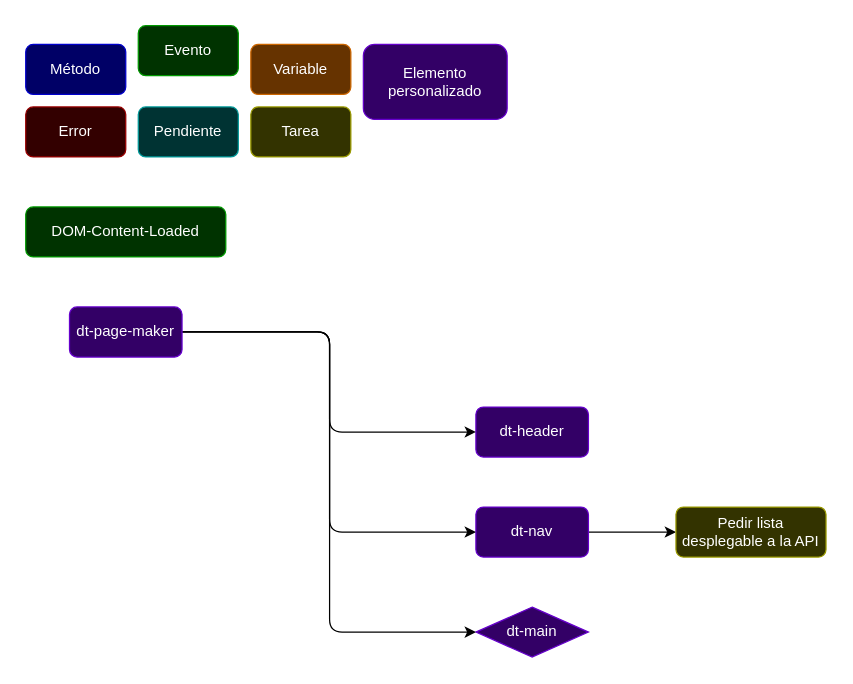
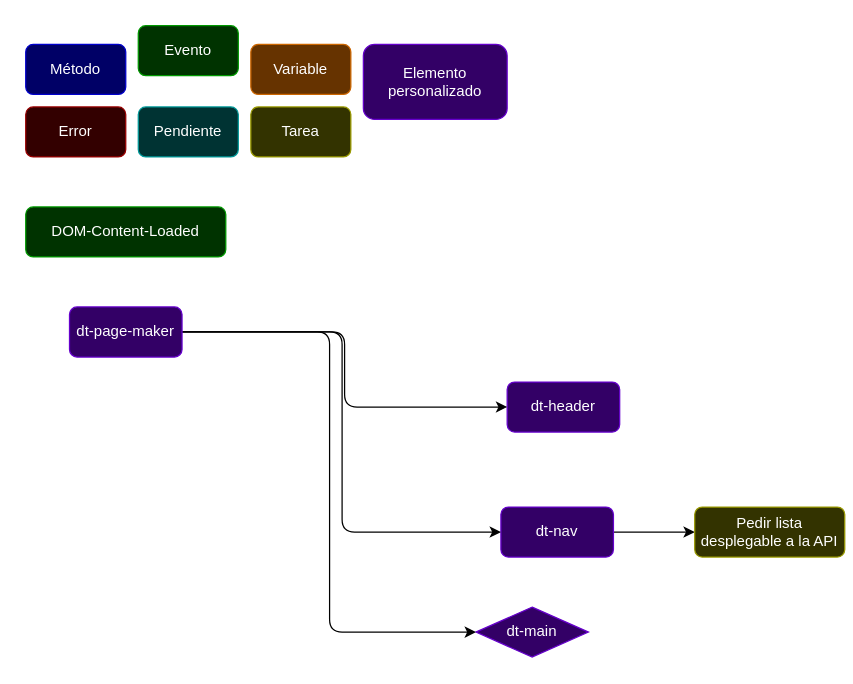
(532, 432) -> (563, 407)
(532, 532) -> (557, 532)
(751, 532) -> (769, 532)
